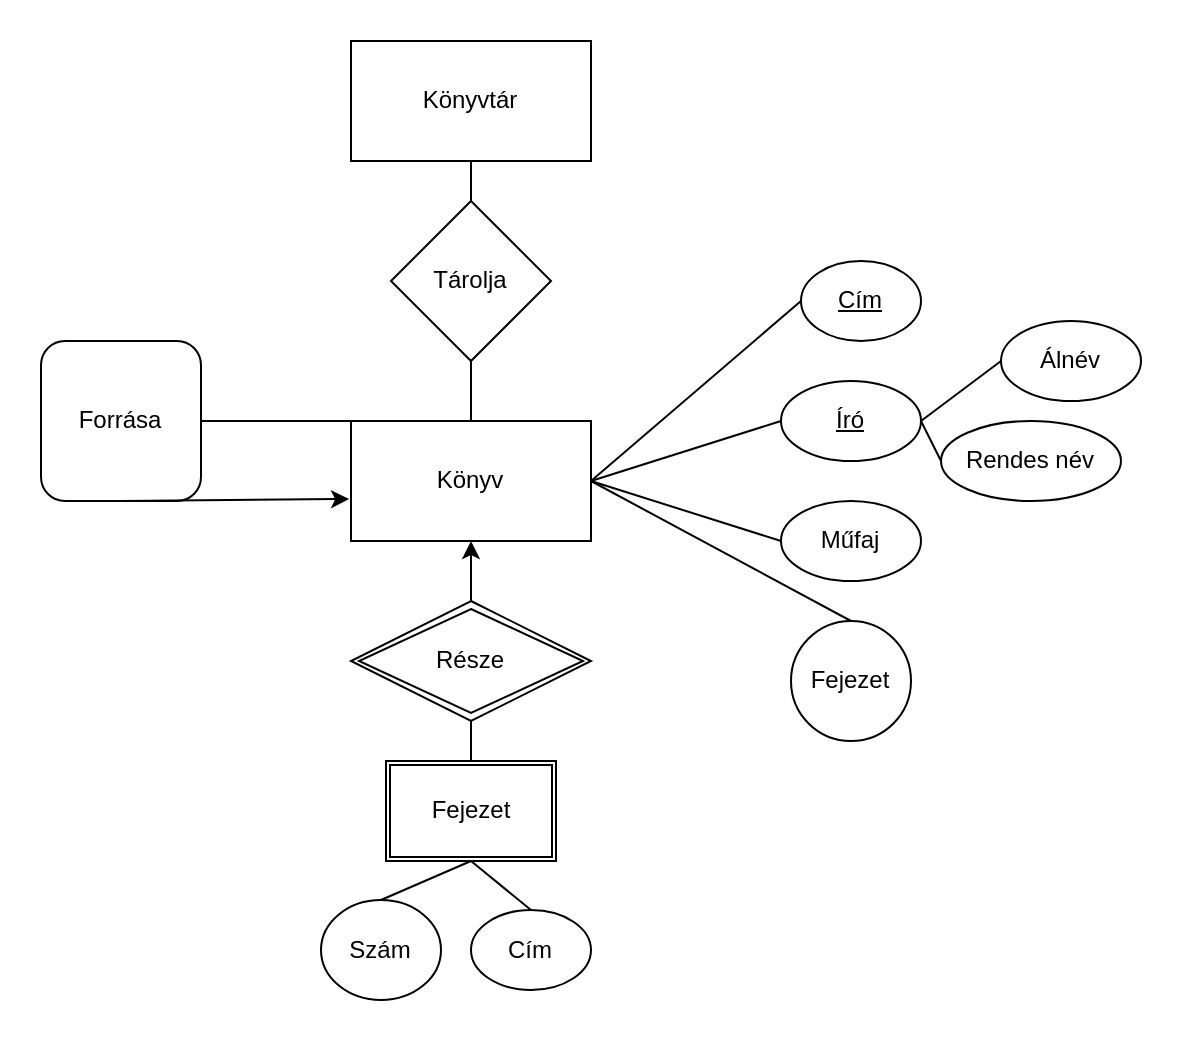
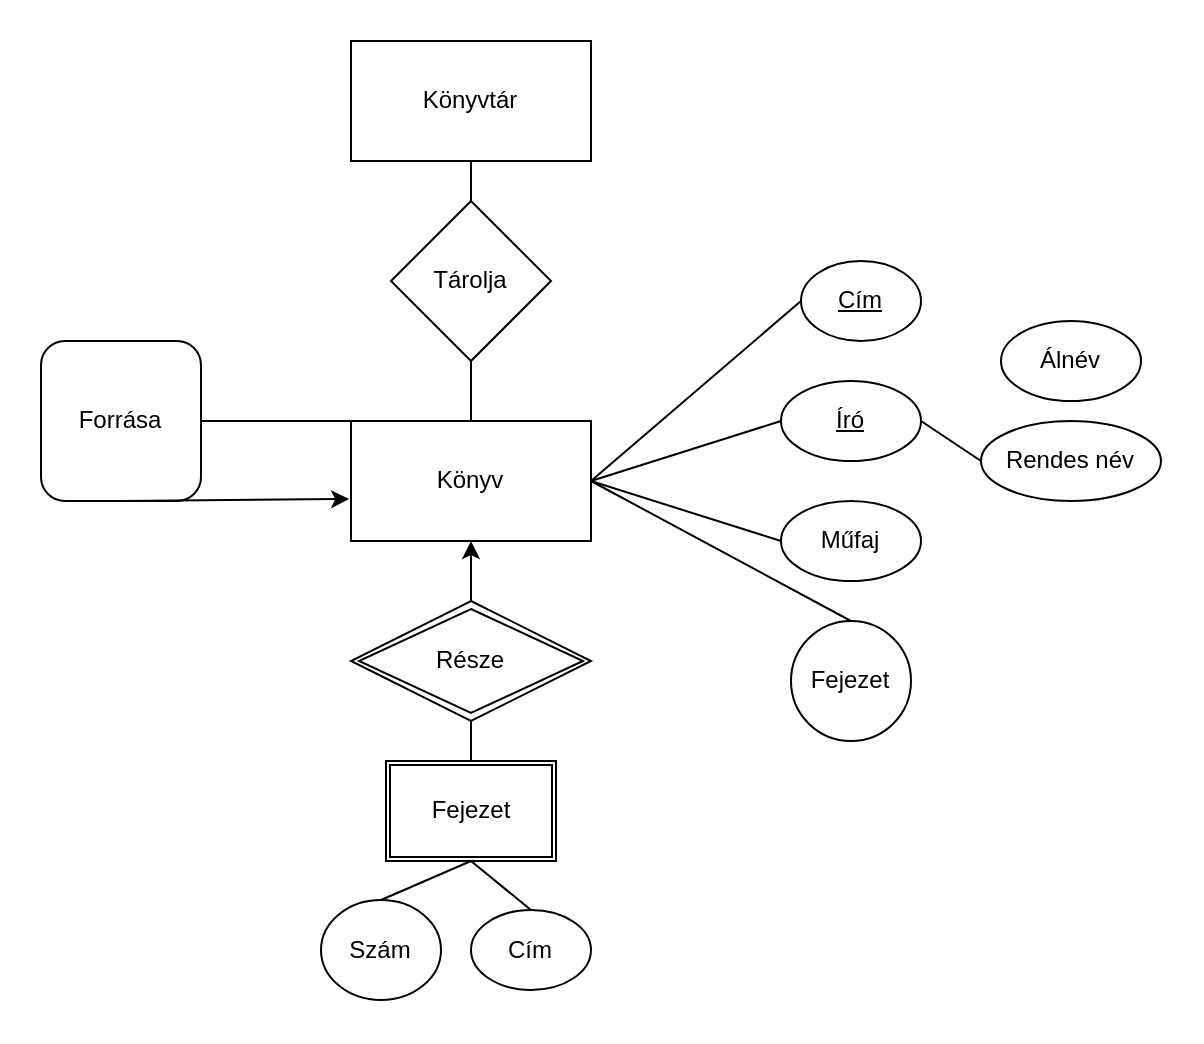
(962, 390) -> none
(1031, 461) -> (1071, 461)
